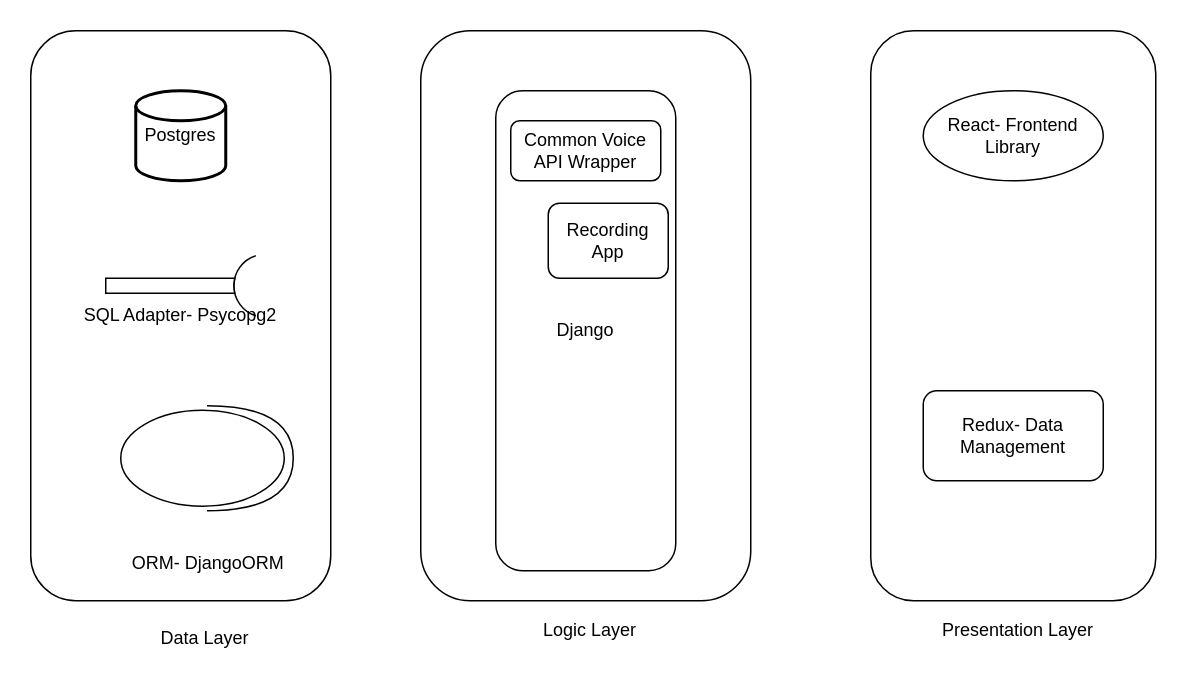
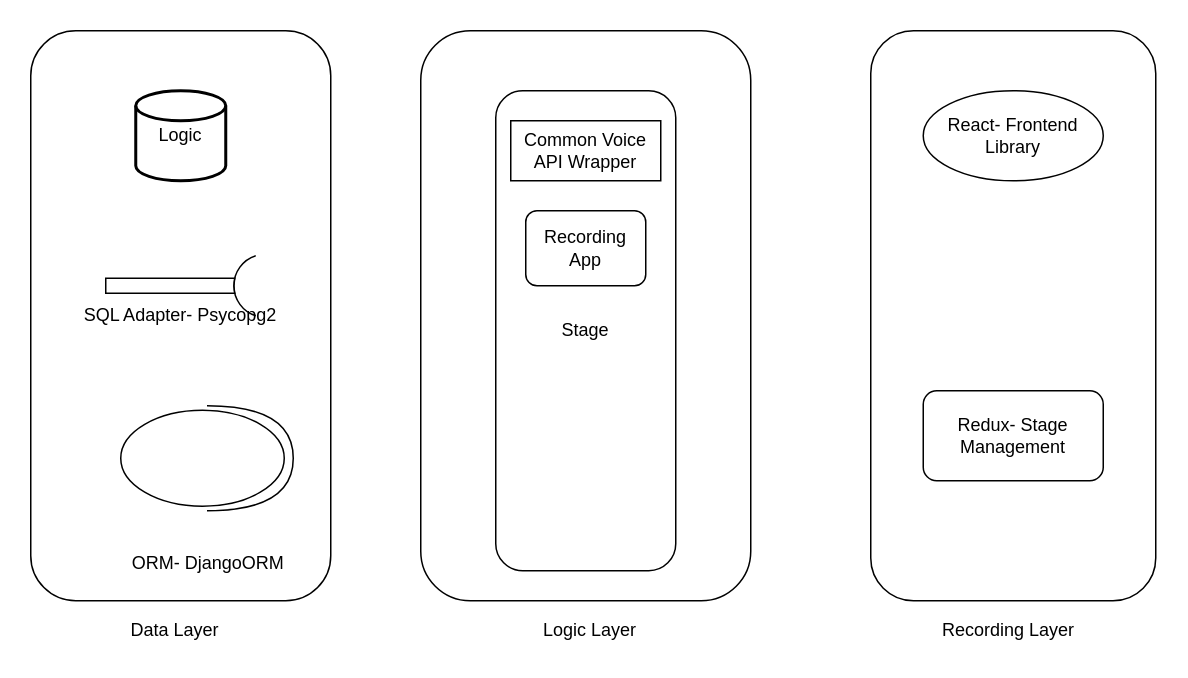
(181, 136) -> (181, 136)
(586, 151) -> (586, 151)
(608, 241) -> (586, 248)
(586, 331) -> (586, 331)
(1013, 436) -> (1013, 436)
(1029, 631) -> (1014, 631)
(211, 638) -> (181, 631)
